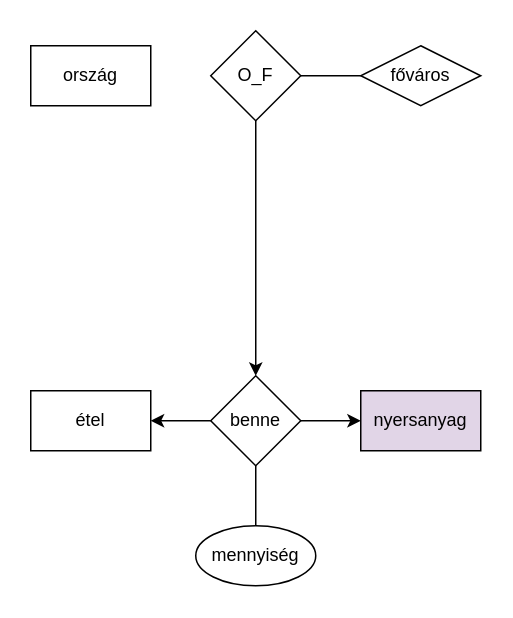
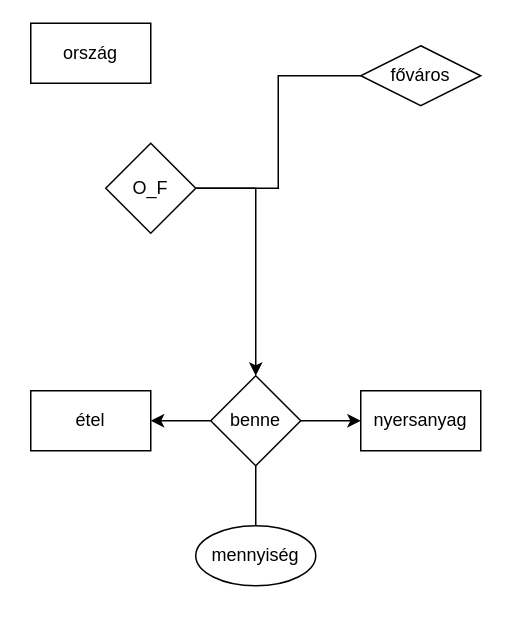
(91, 76) -> (91, 53)
(256, 76) -> (151, 188)
(421, 421) -> (421, 421)
